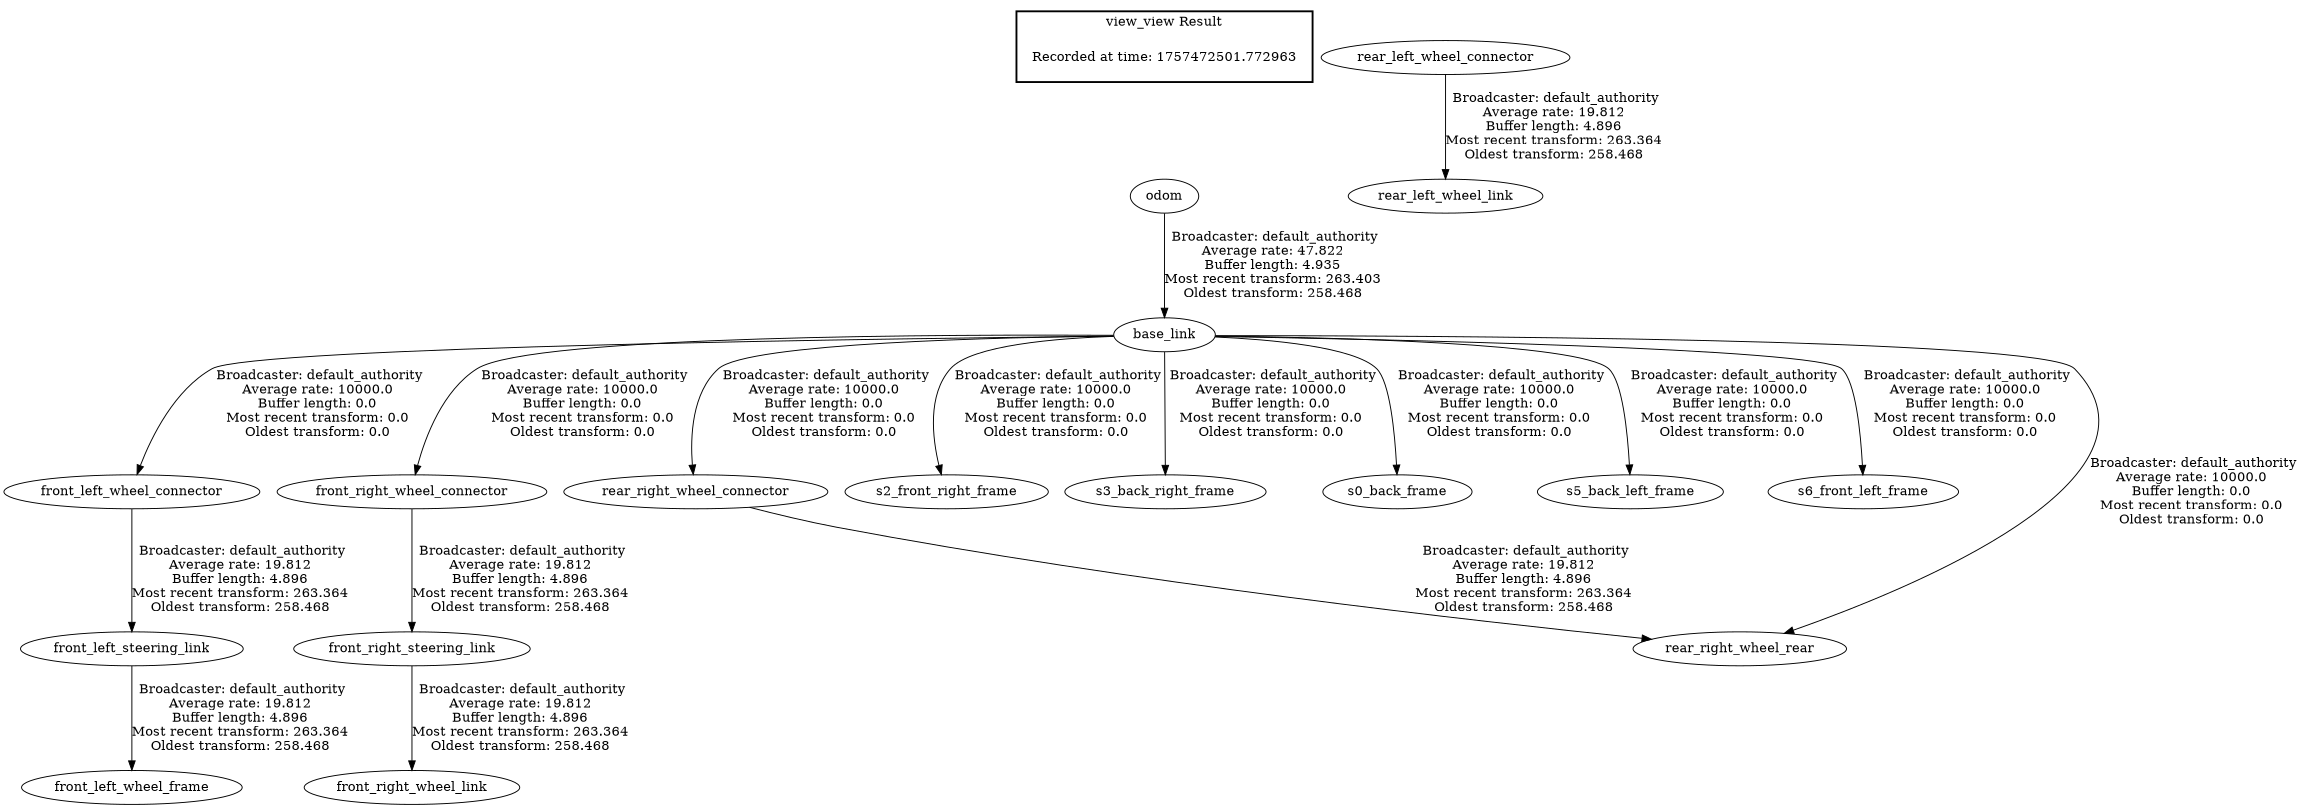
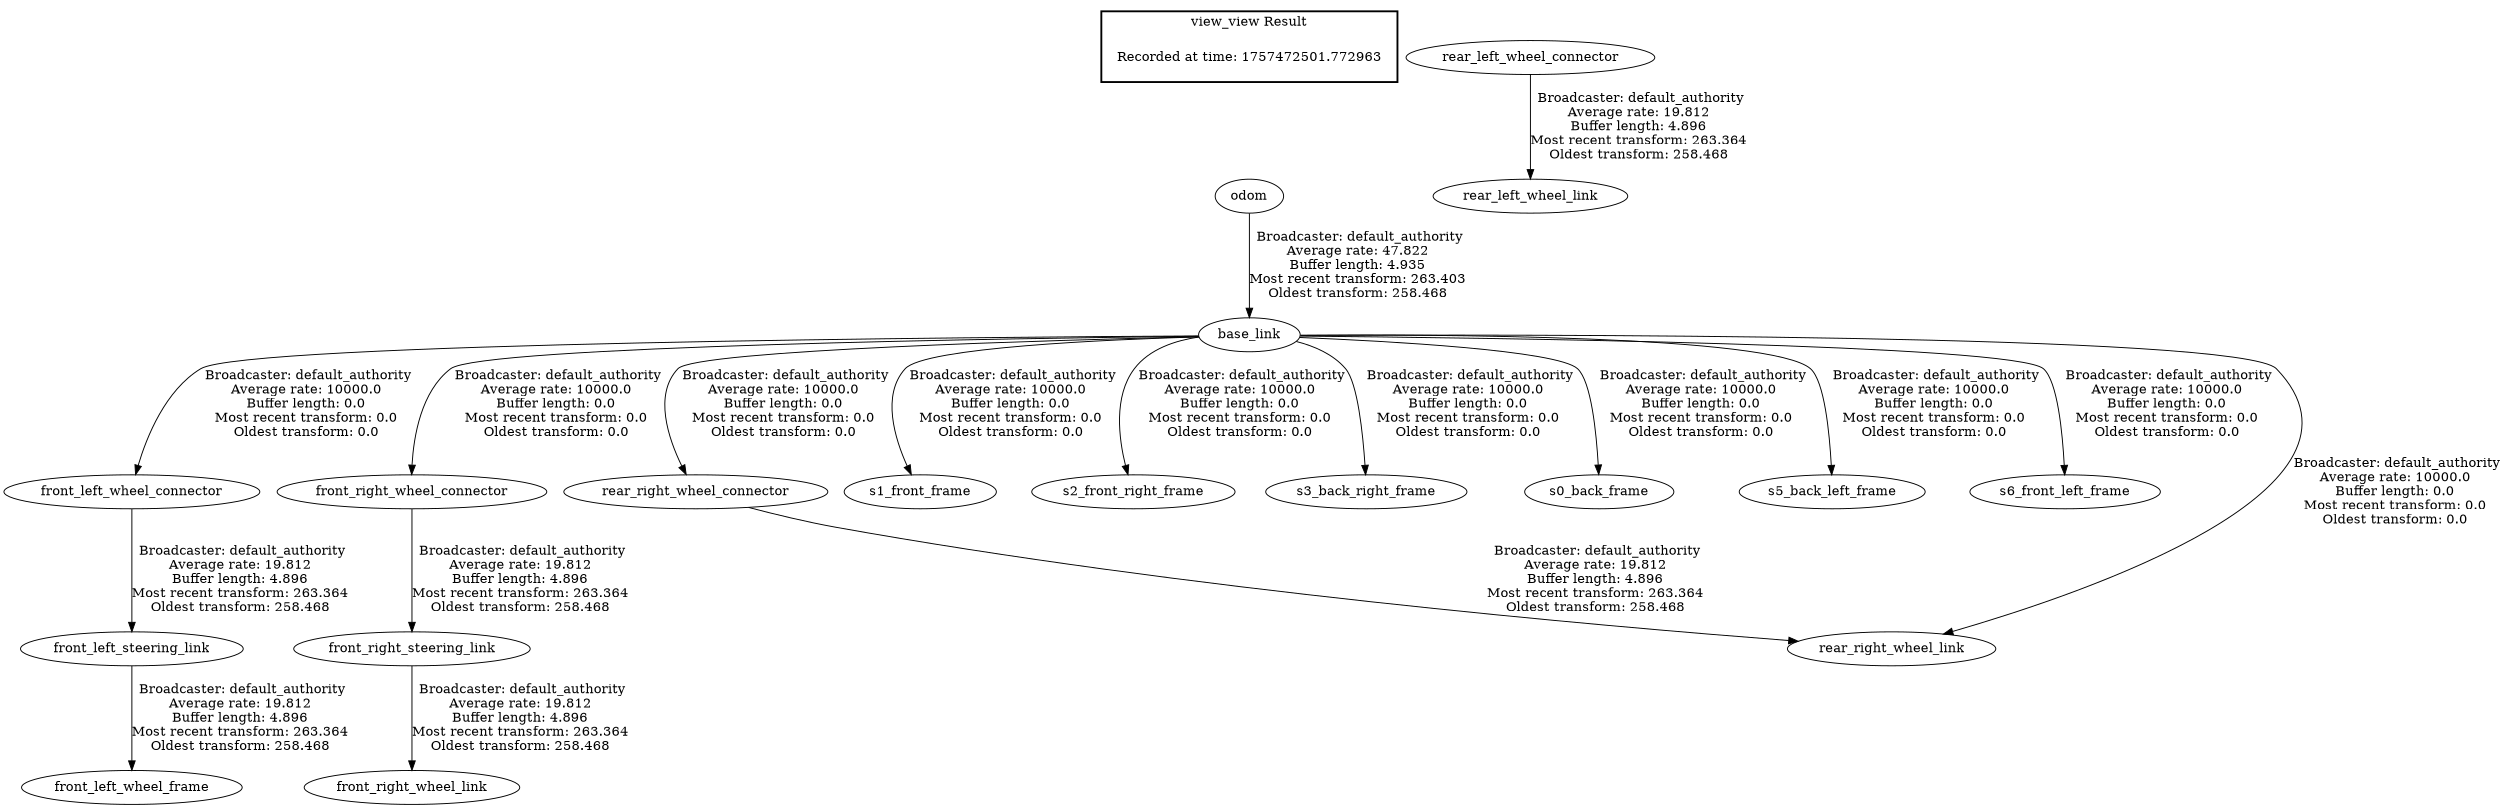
none -> (920, 492)
(1740, 649) -> (1892, 649)
